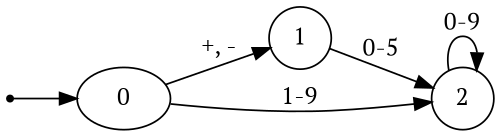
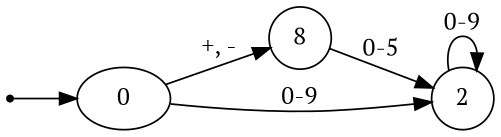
(300, 38) -> (300, 38)
(300, 98) -> (300, 98)
